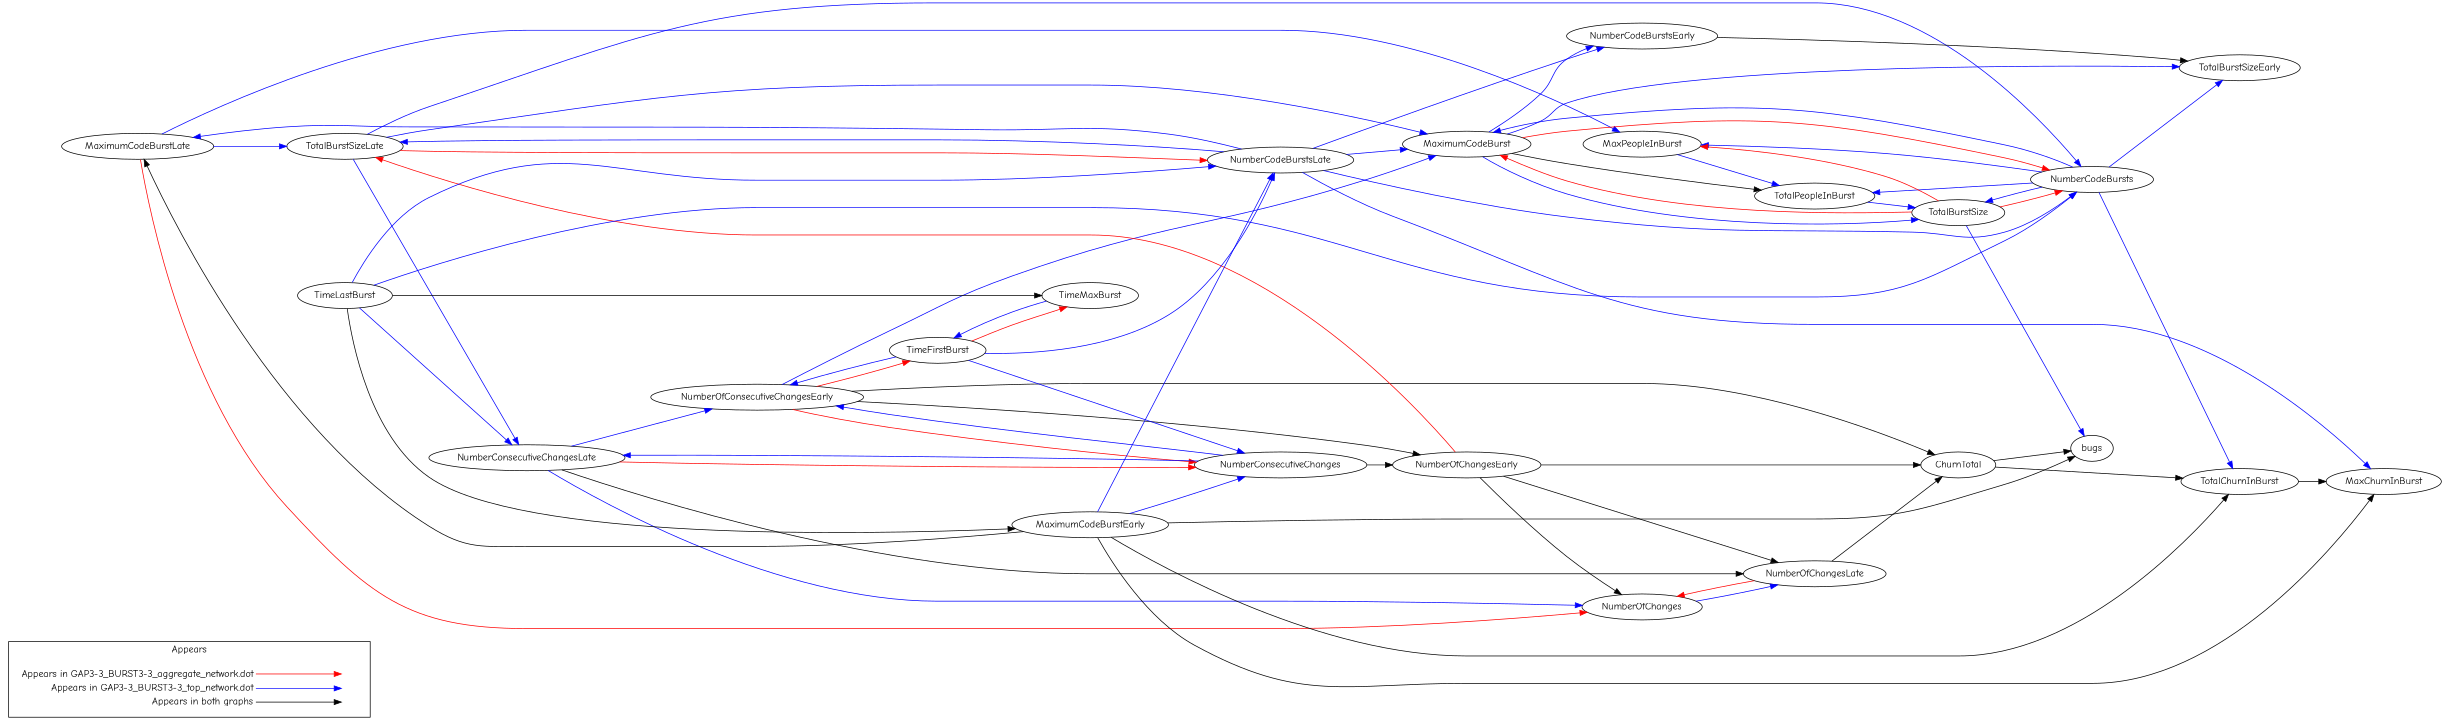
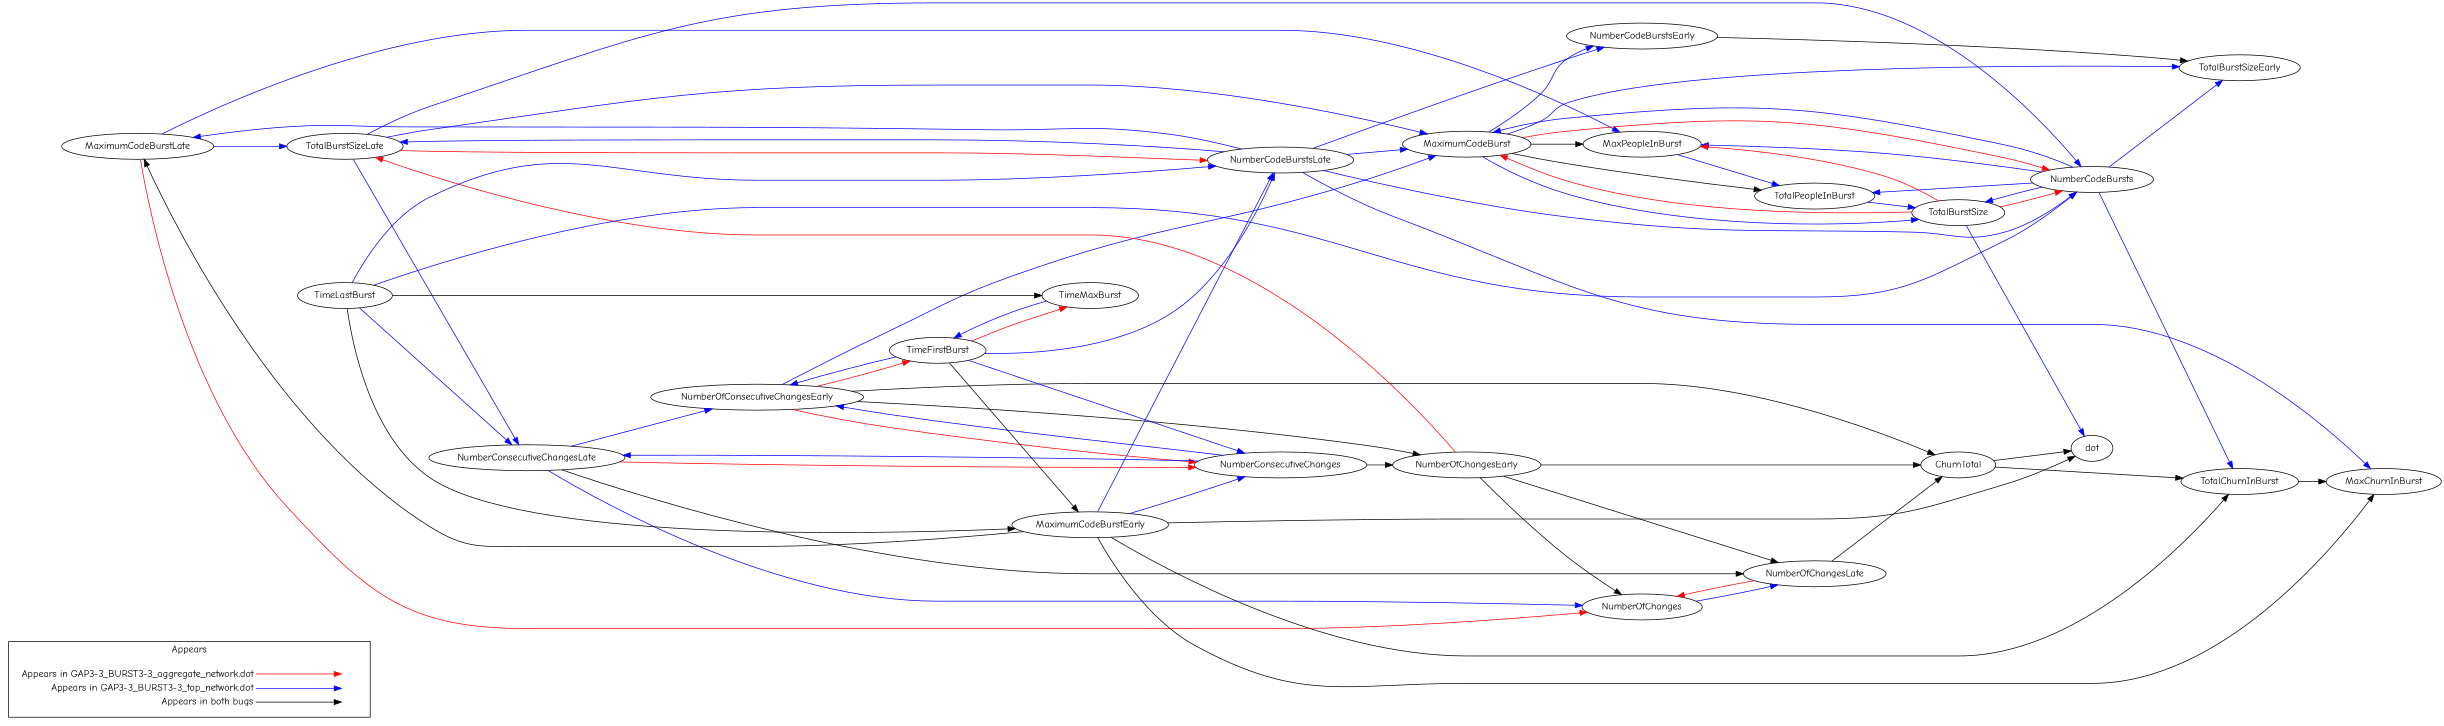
none -> (1553, 144)
none -> (1015, 438)
(2092, 448) -> (2092, 448)
(203, 701) -> (208, 701)
